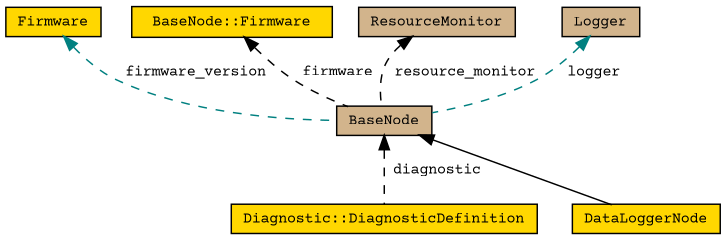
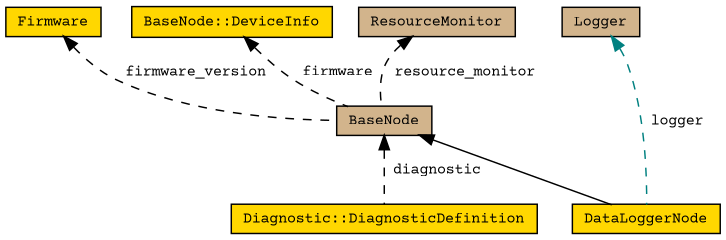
(232, 22) -> (232, 22)
(511, 91) -> (642, 125)
(198, 106) -> (198, 106)
